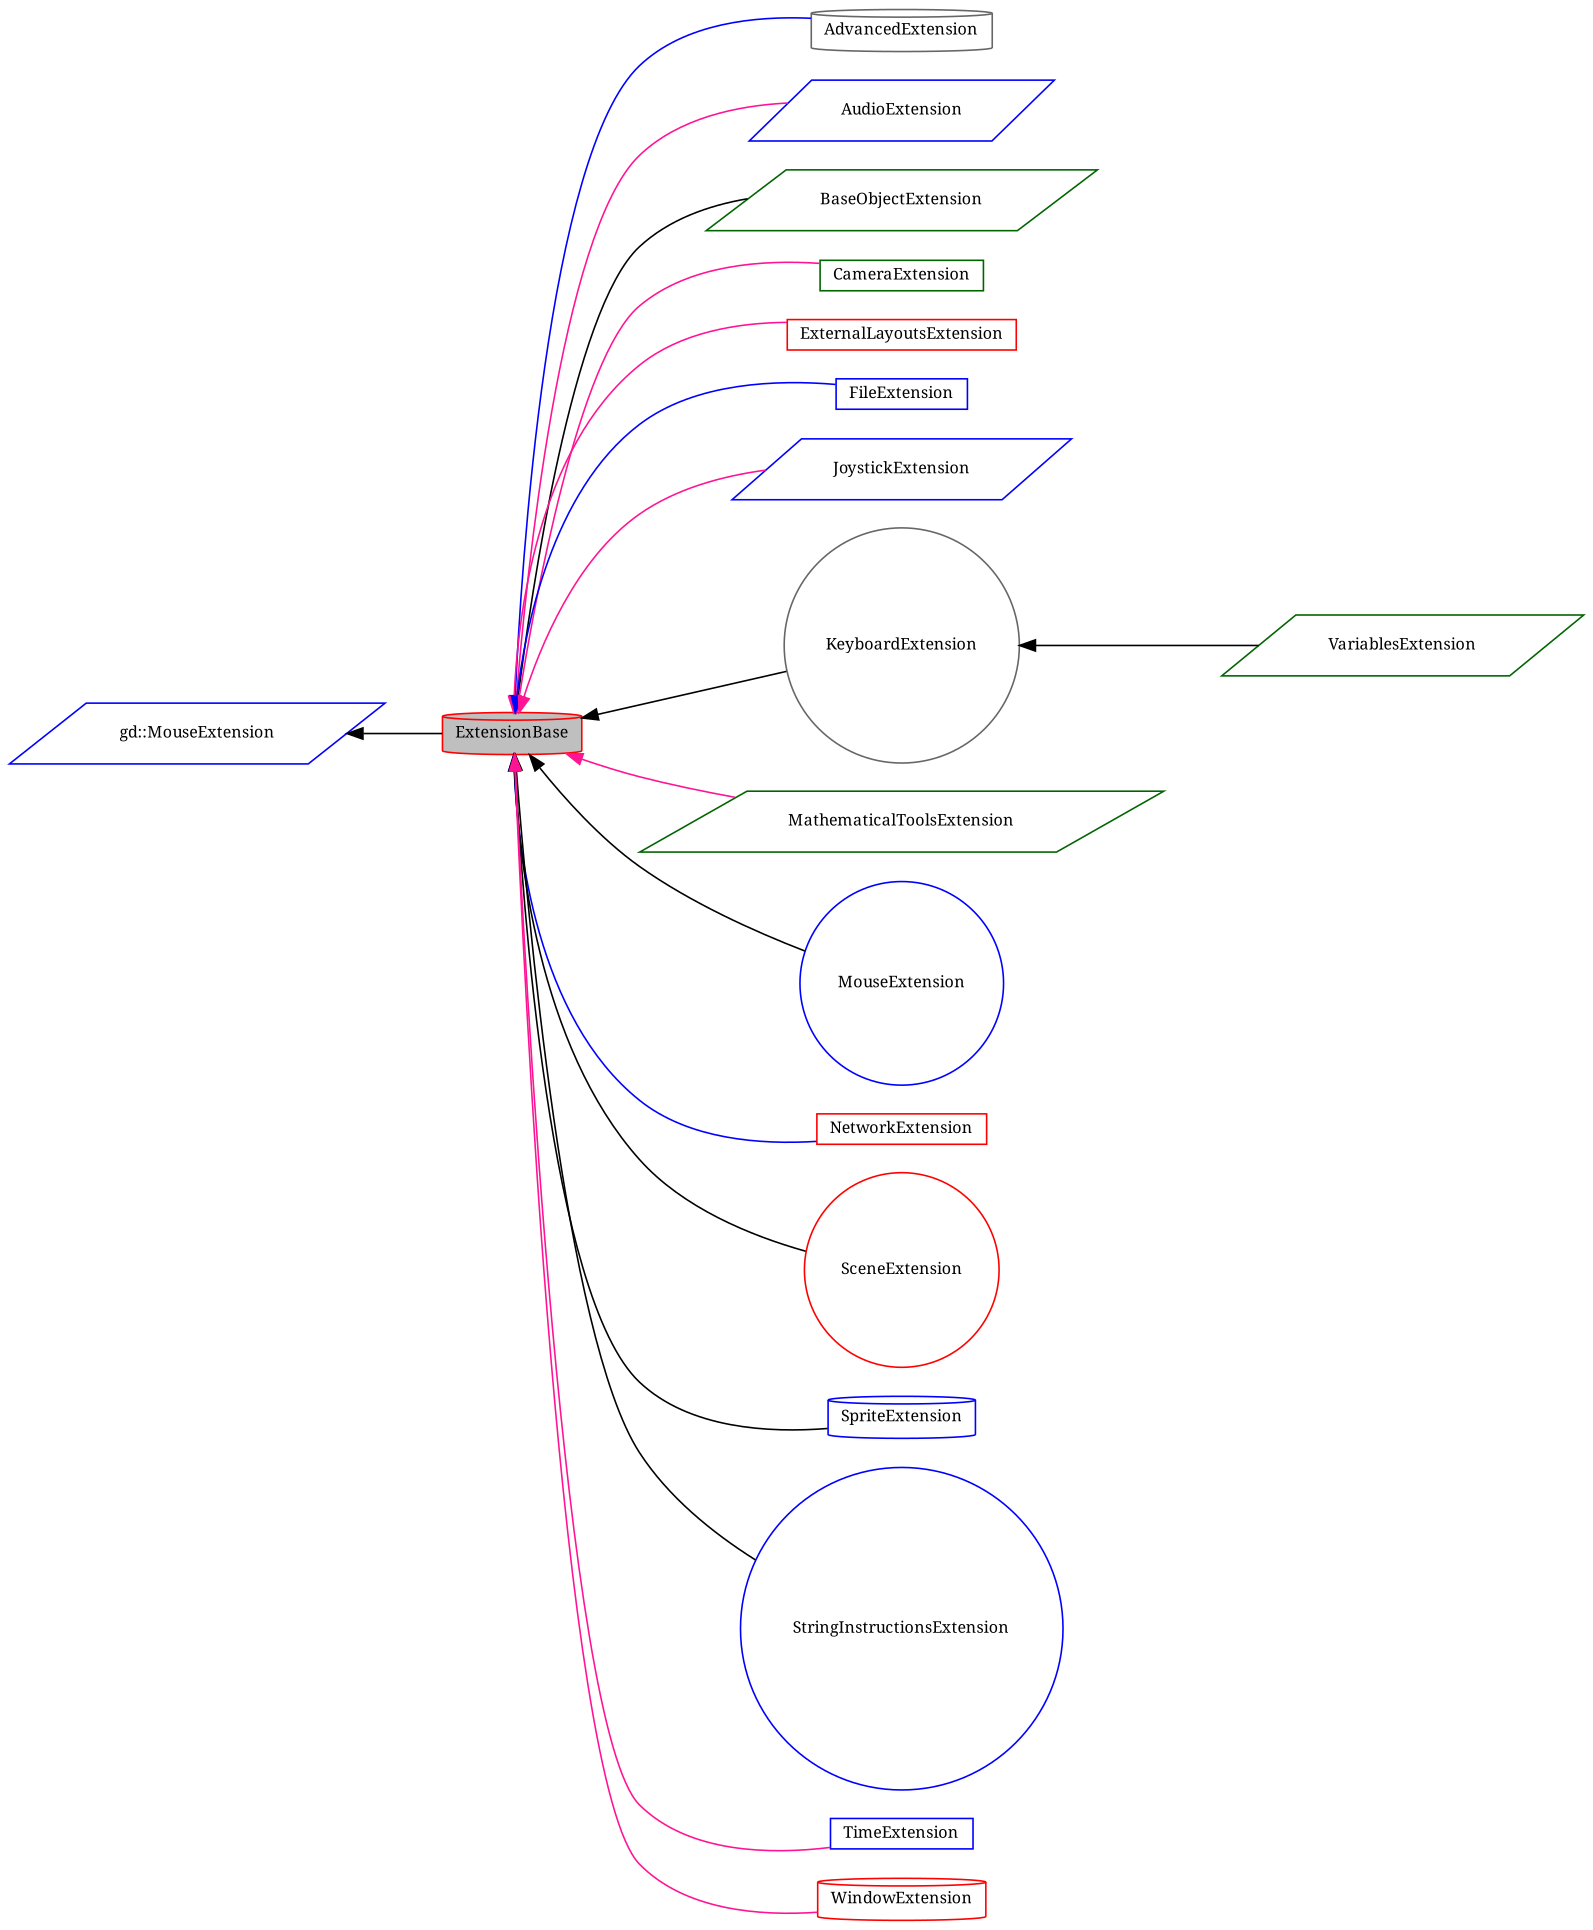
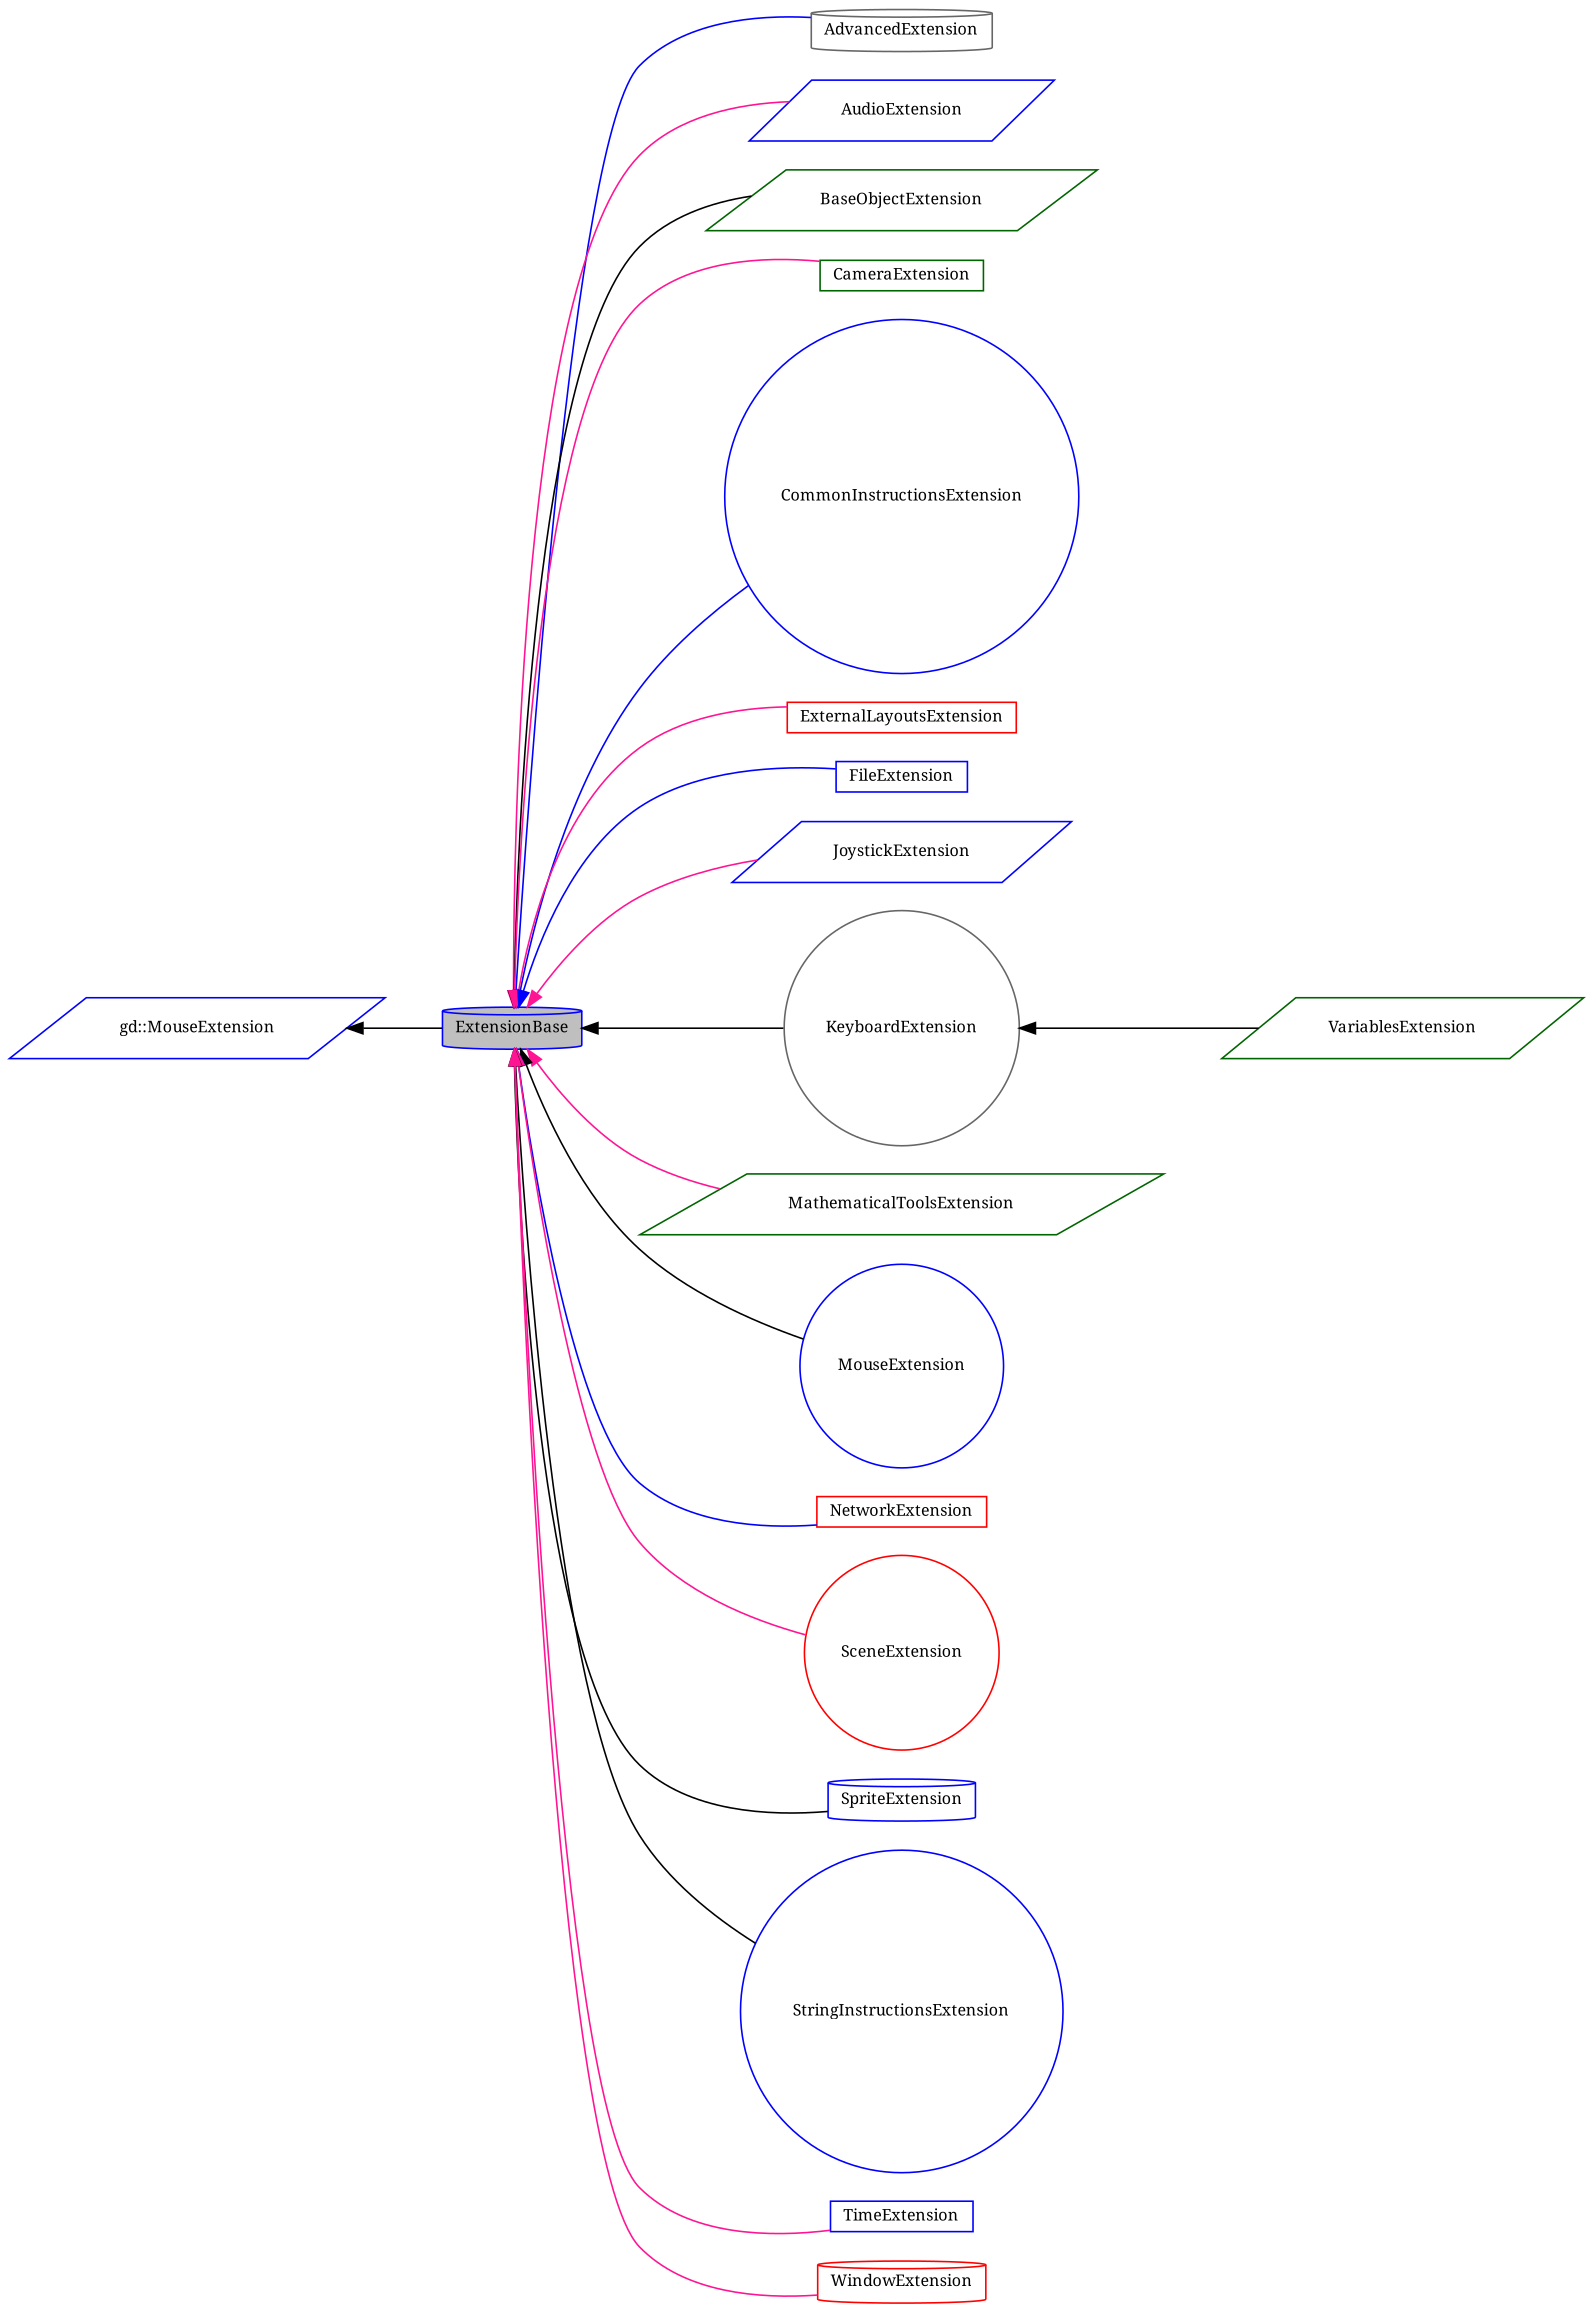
none -> (902, 496)
(512, 734) -> (512, 1028)
(580, 1066) -> (582, 1403)
